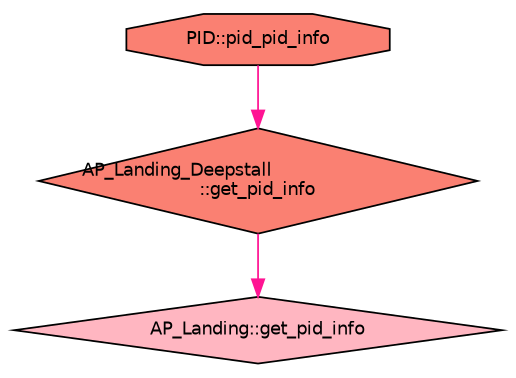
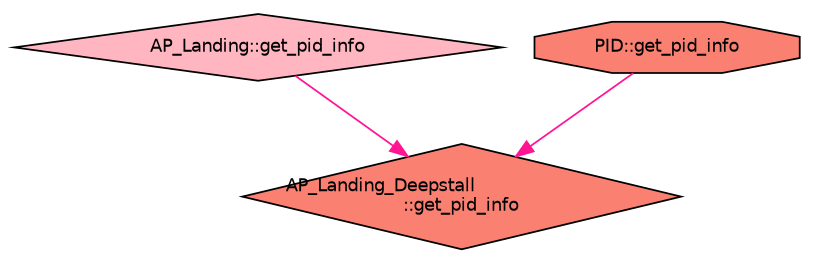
(258, 40) -> (667, 47)
(258, 256) -> (344, 111)
